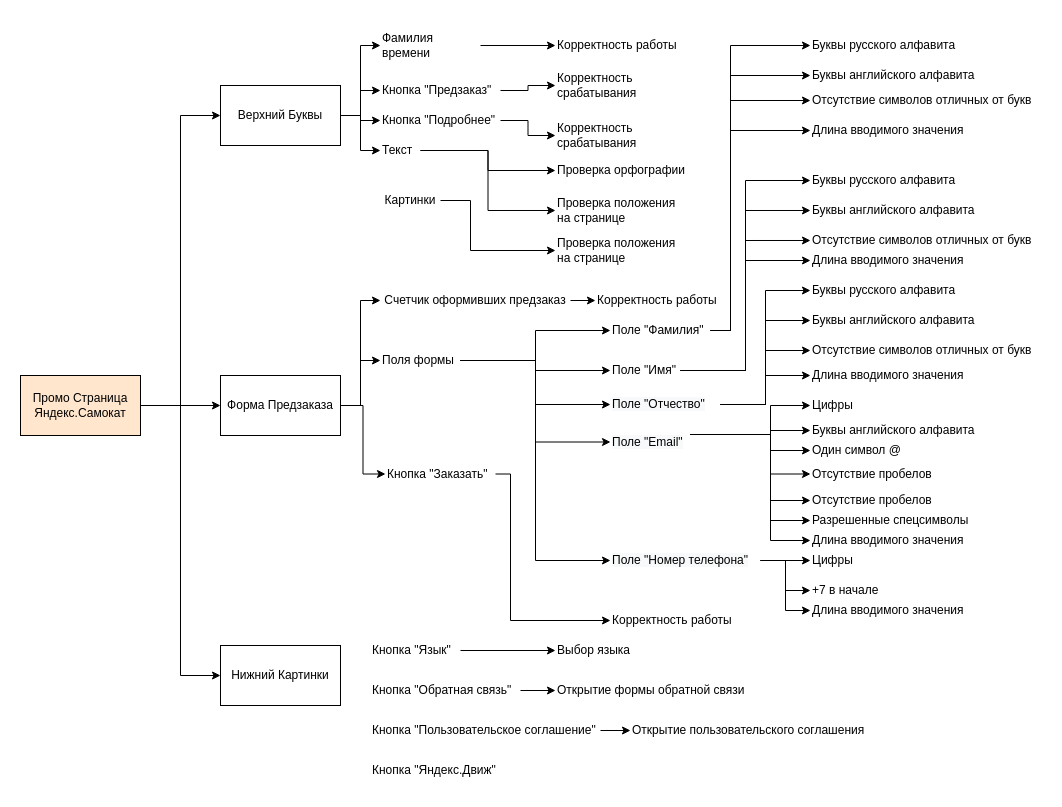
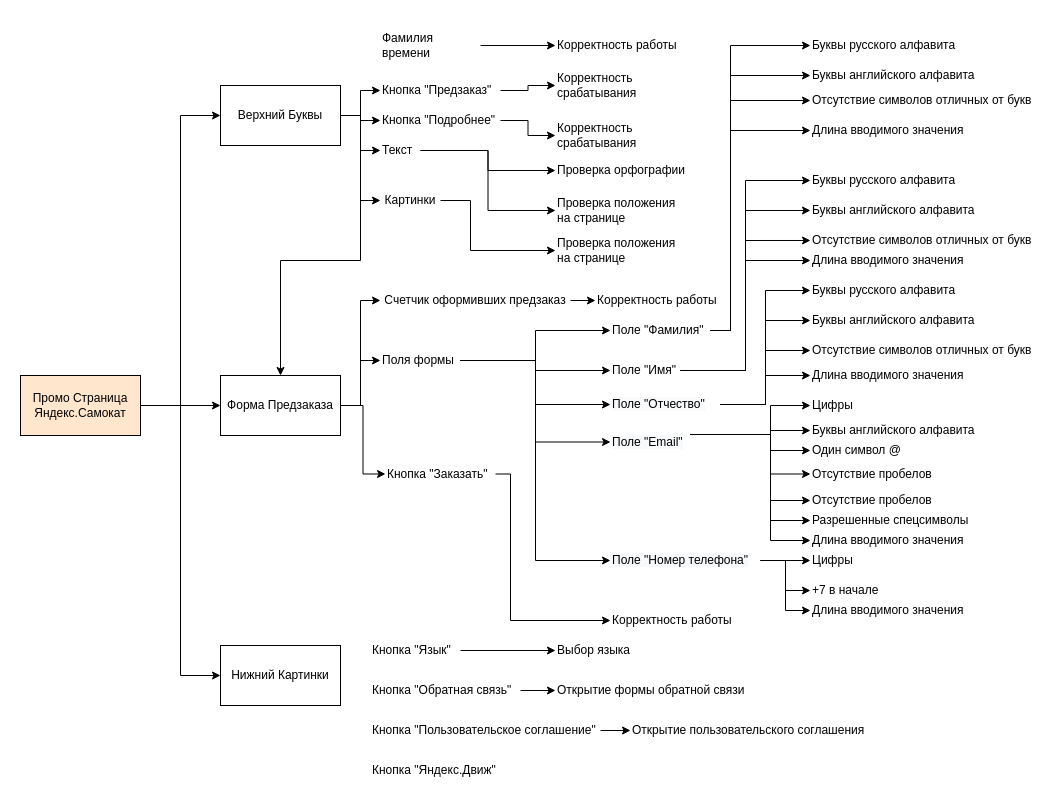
(361, 61) -> (297, 261)
none -> (368, 201)
